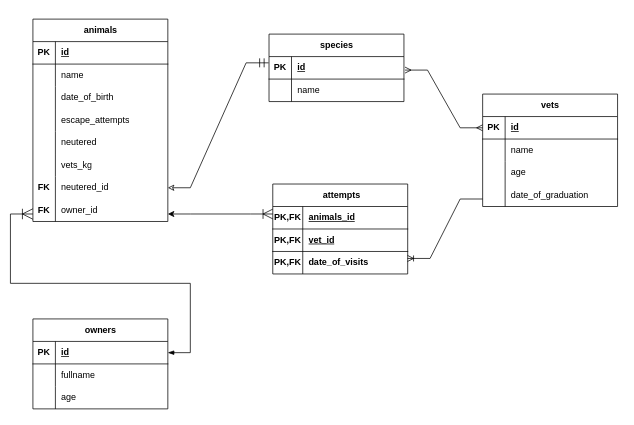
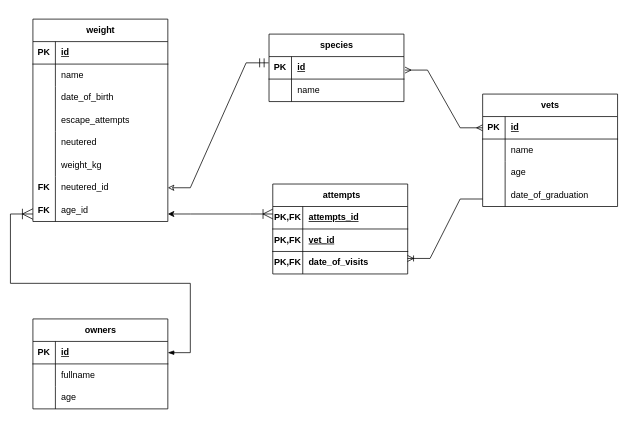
(101, 30) -> (101, 30)
(79, 165) -> (83, 165)
(80, 210) -> (75, 210)
(330, 218) -> (335, 218)
